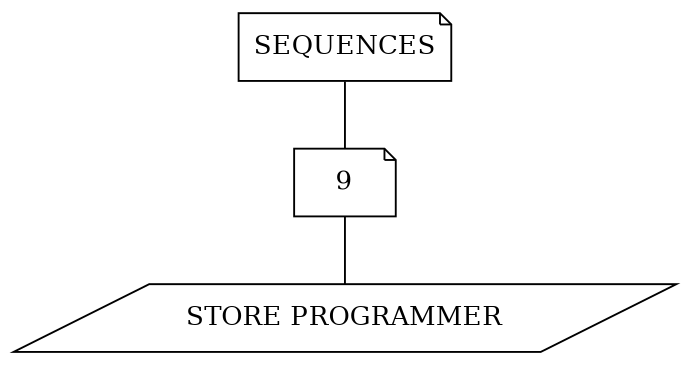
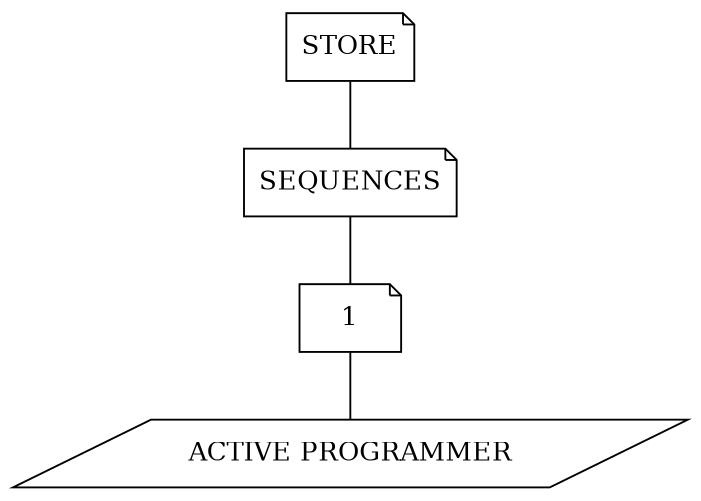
none -> (350, 47)
(345, 183) -> (350, 318)
(345, 318) -> (350, 454)
